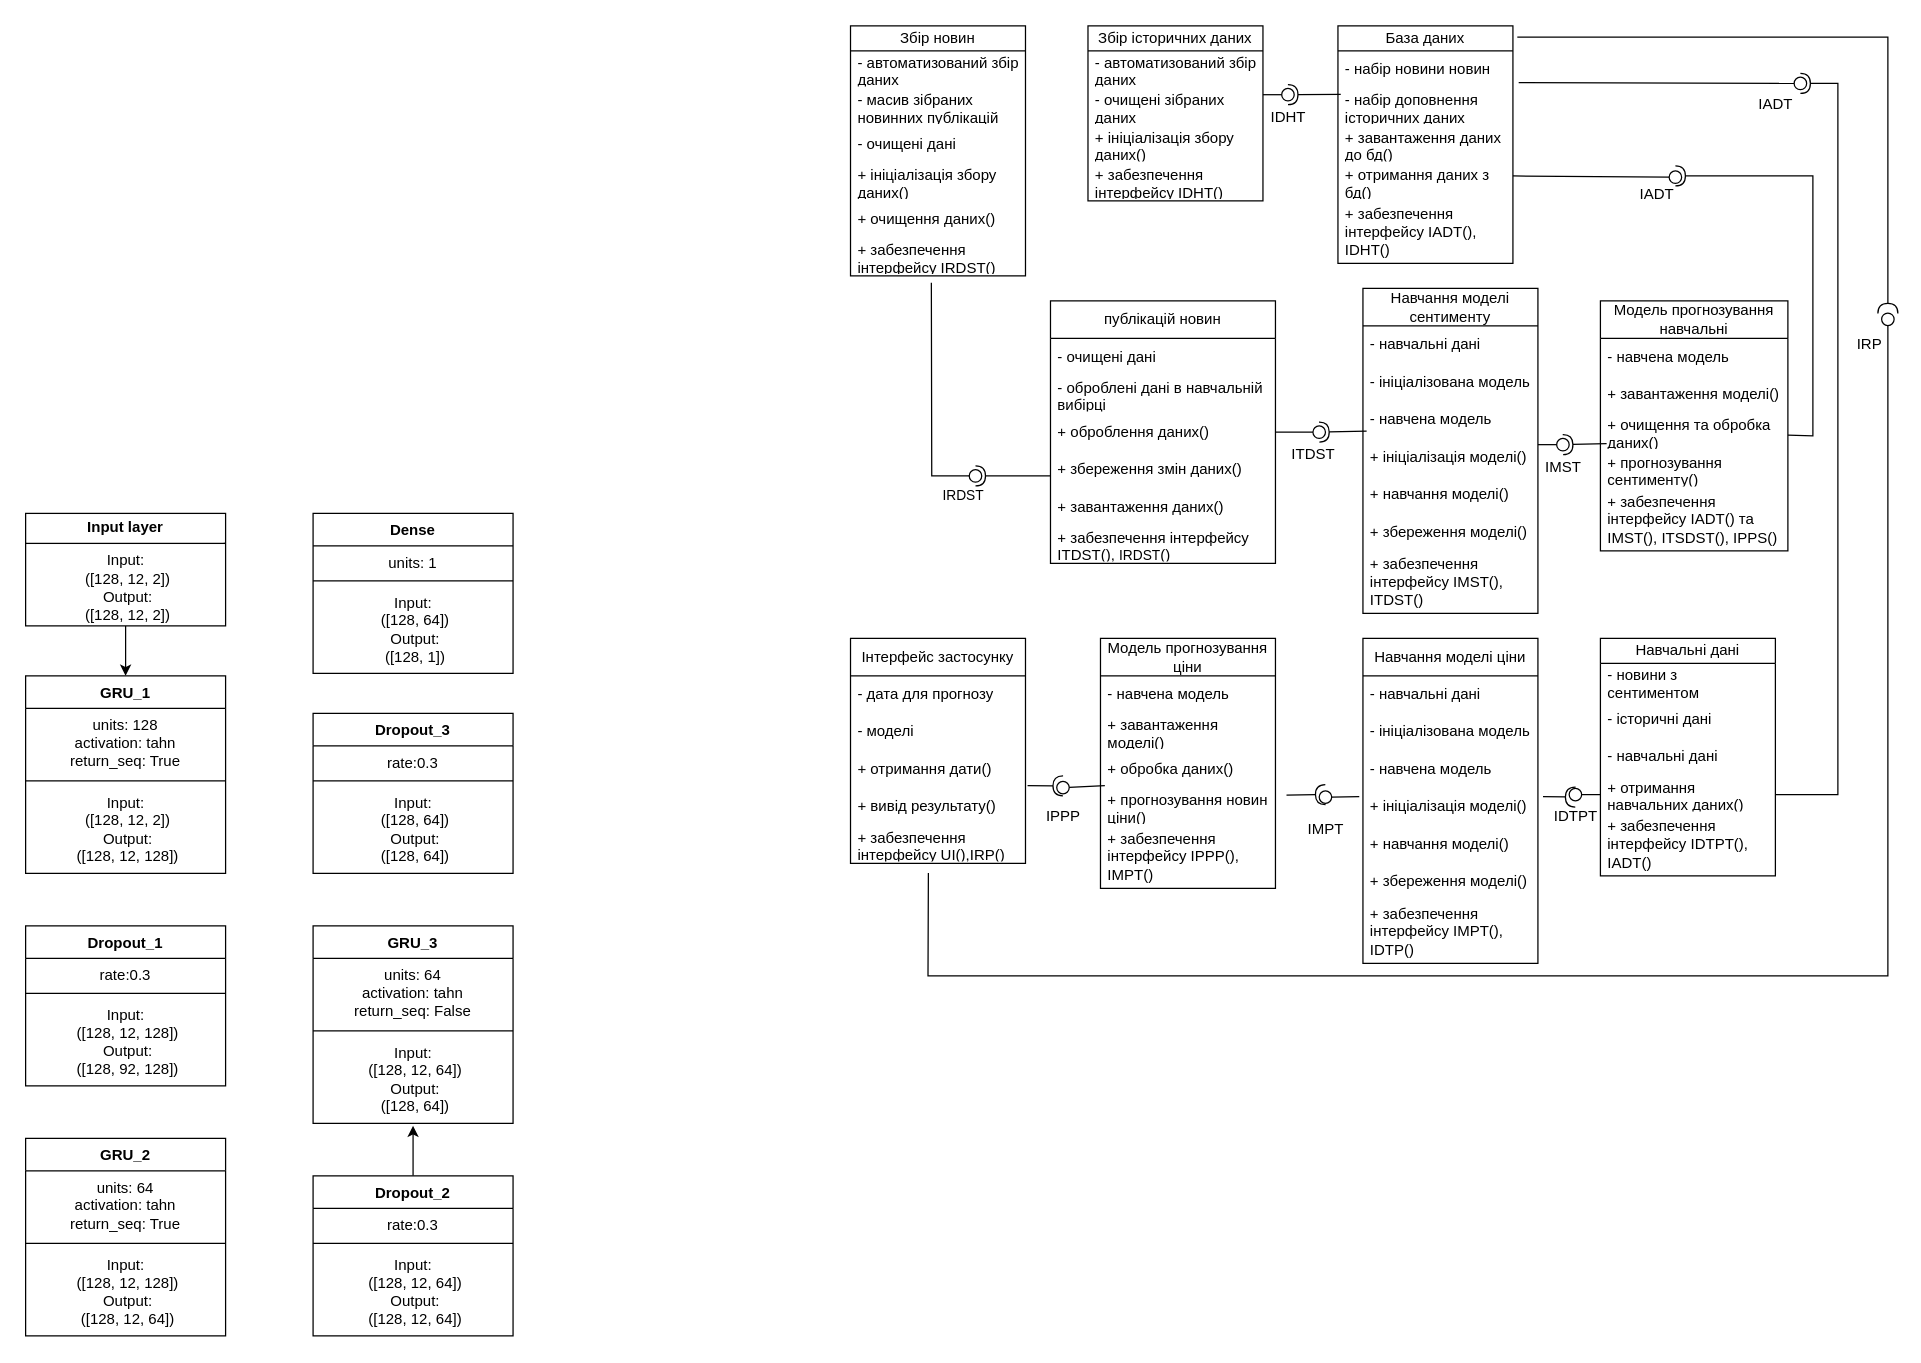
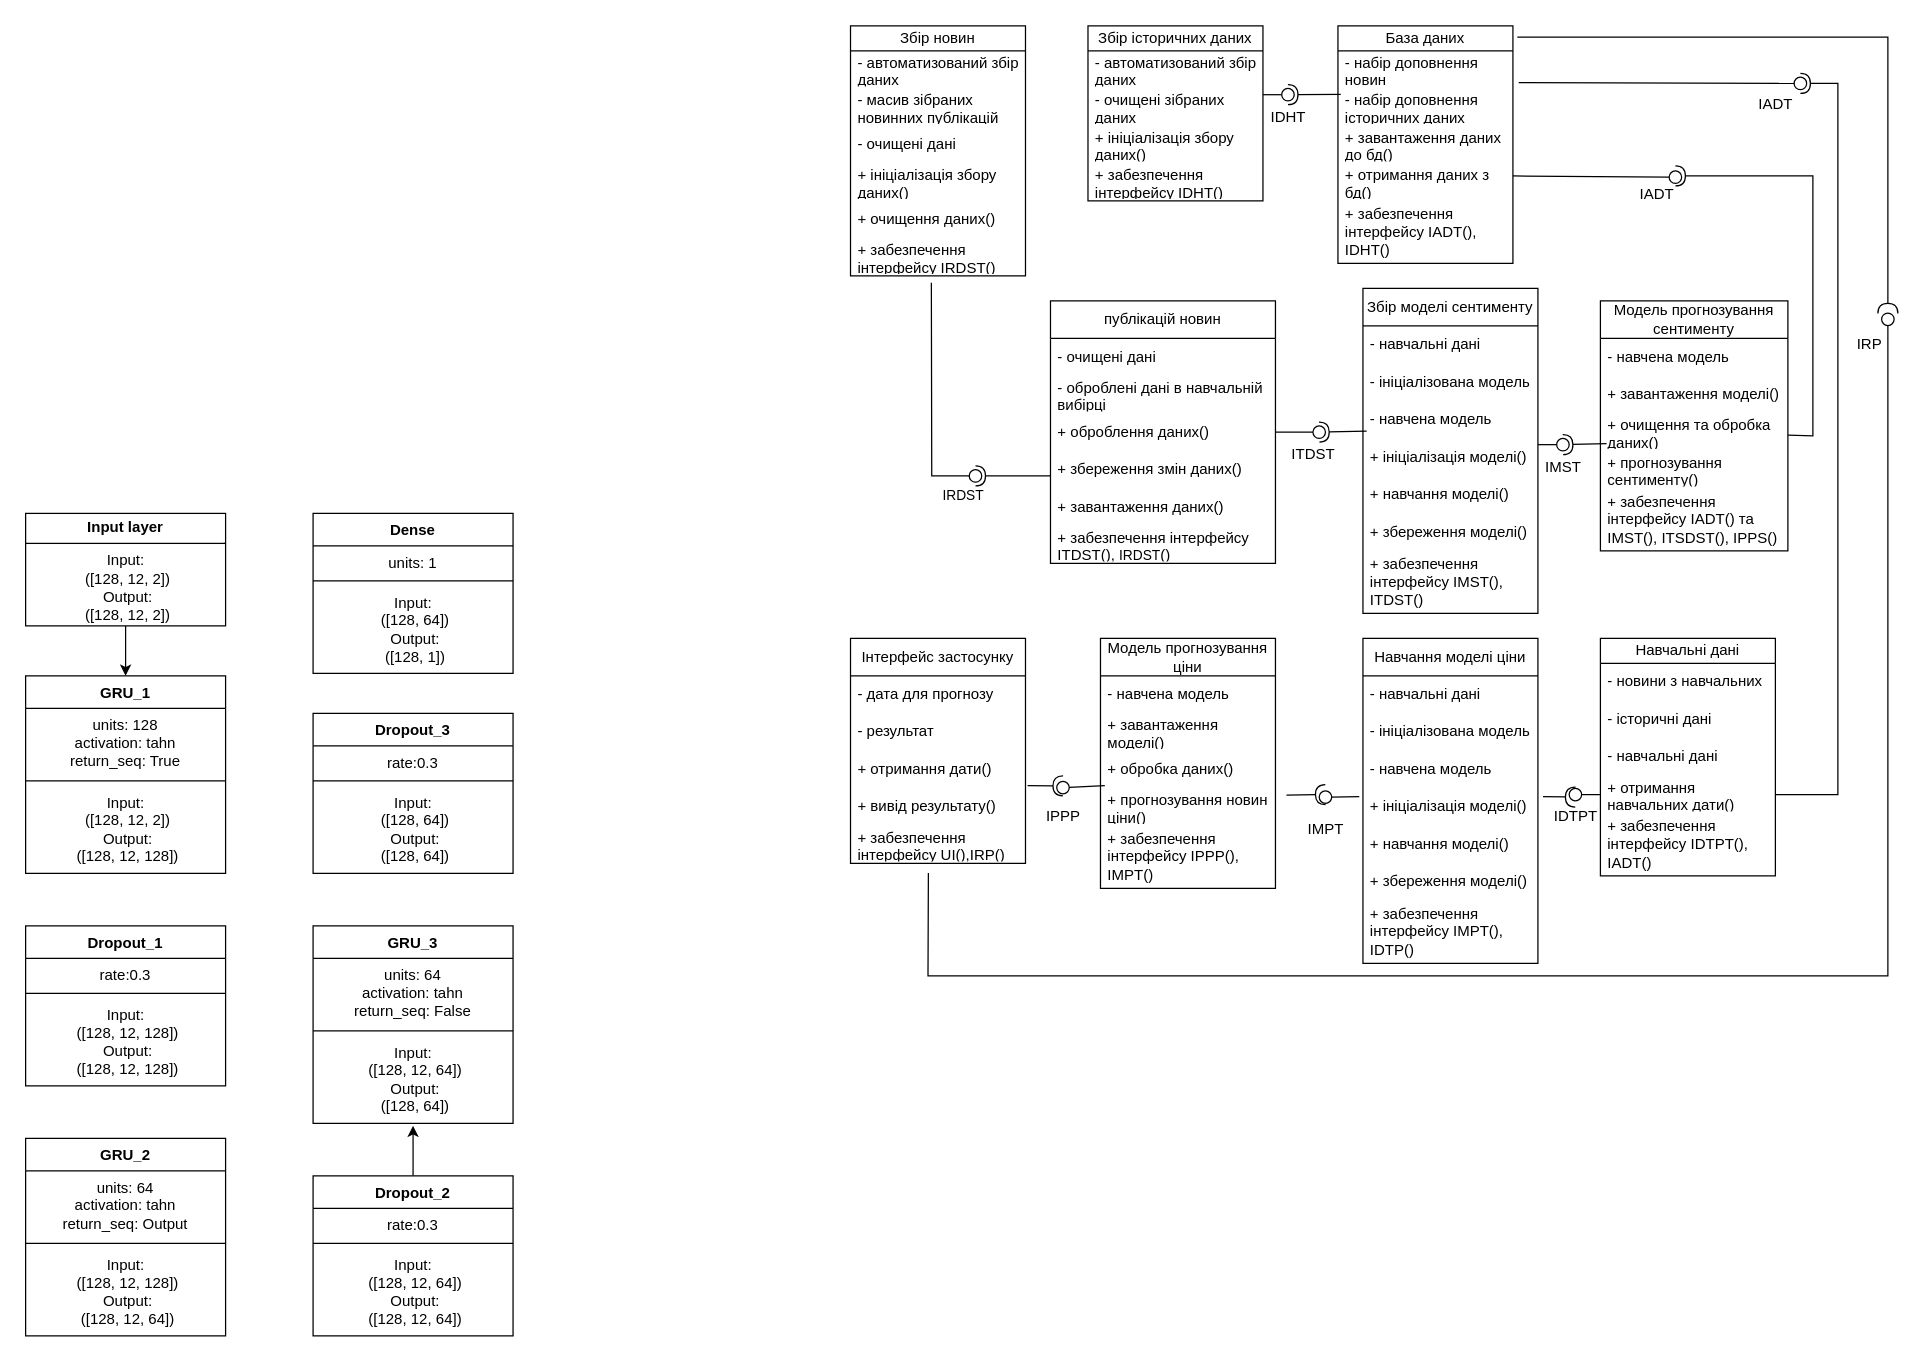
(1424, 69) -> (1427, 69)
(1451, 307) -> (1451, 307)
(1694, 319) -> (1694, 319)
(1689, 682) -> (1689, 682)
(890, 732) -> (902, 732)
(1689, 794) -> (1689, 794)
(126, 1043) -> (126, 1043)
(126, 1206) -> (126, 1206)
